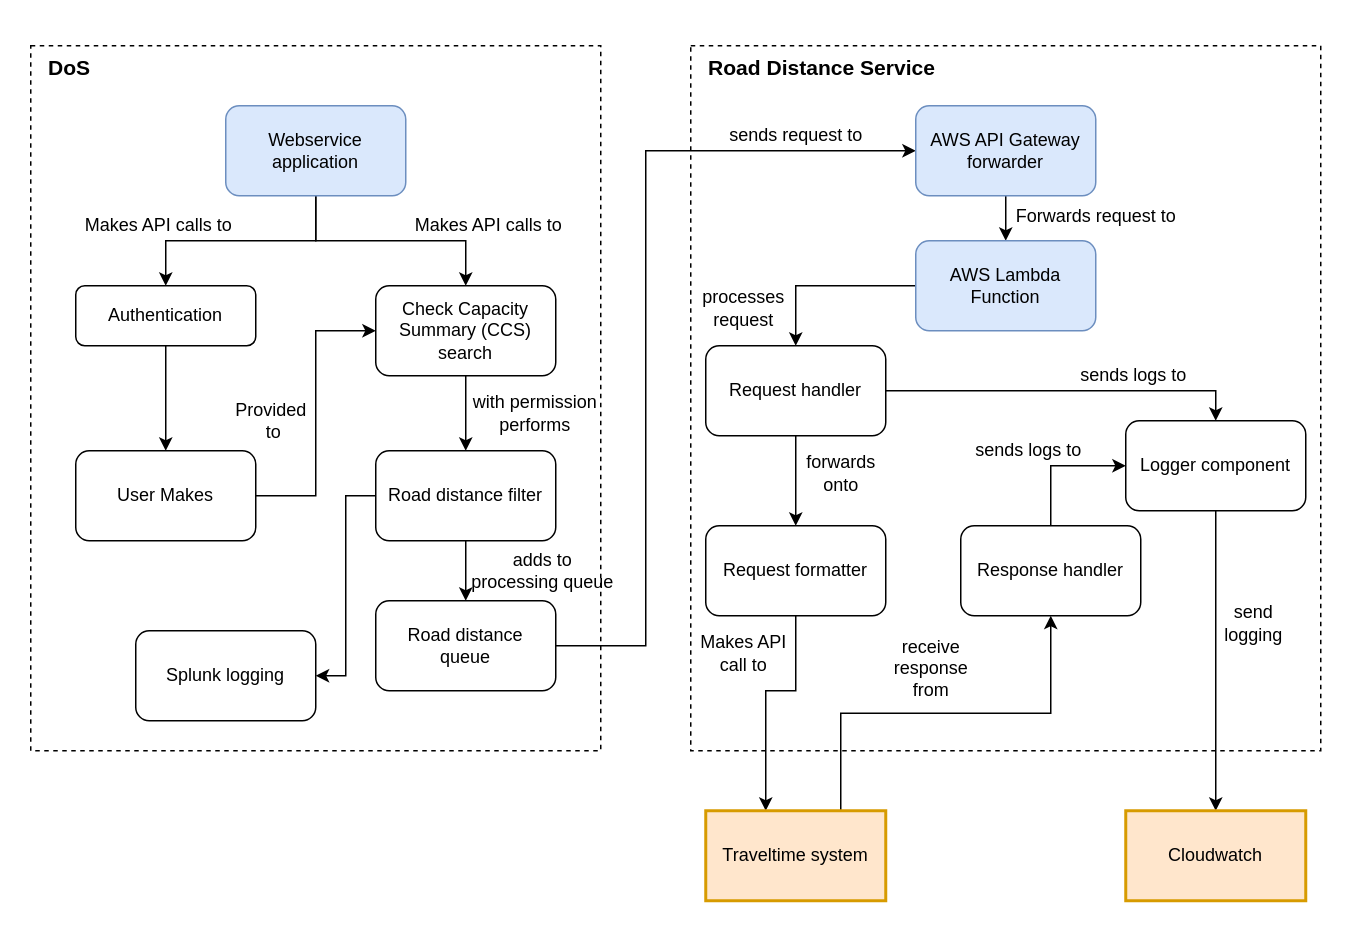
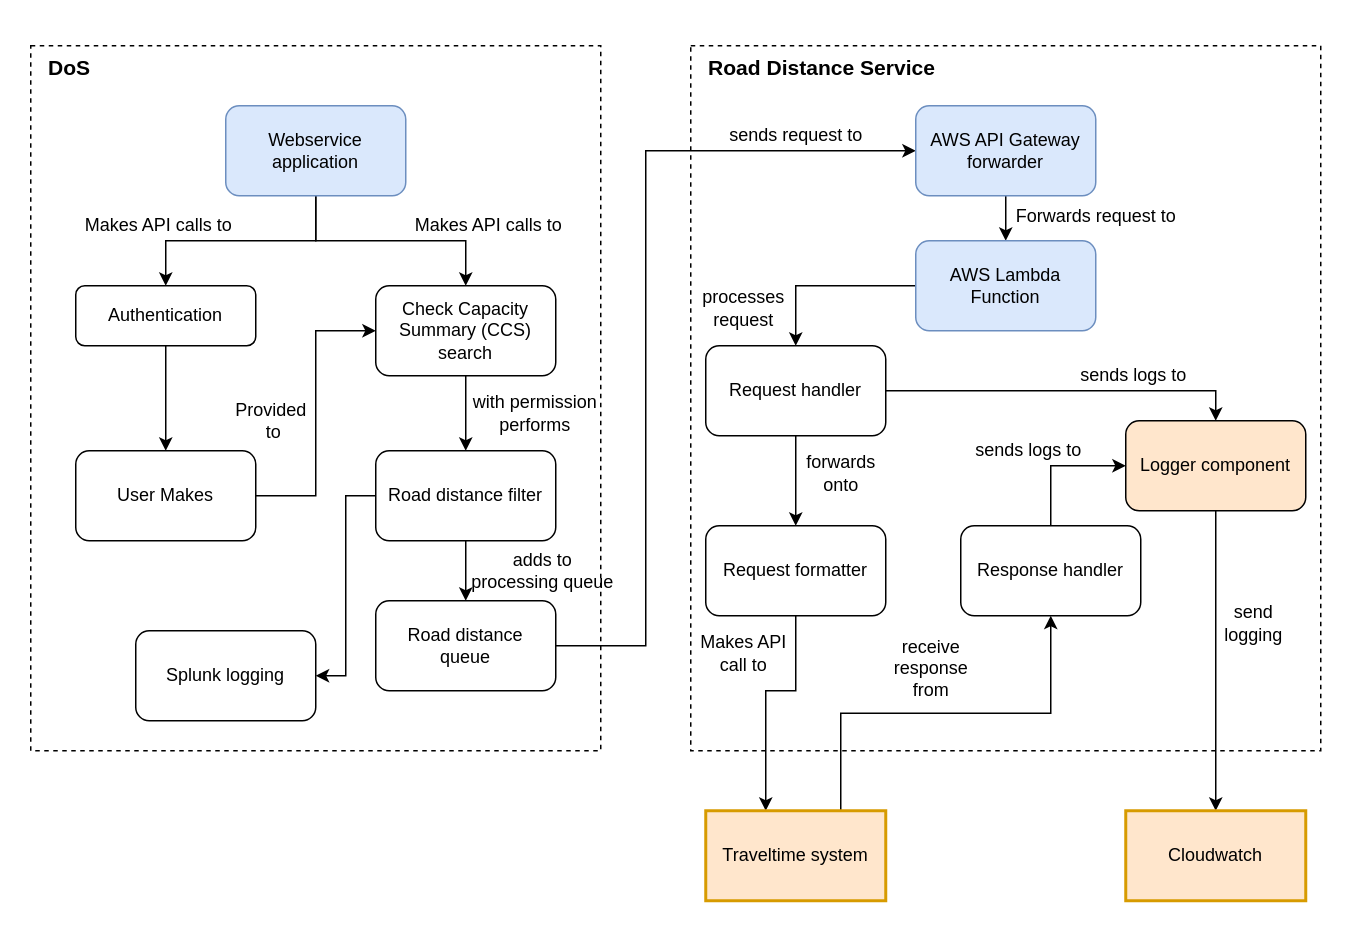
(1216, 466) -> (1216, 466)
